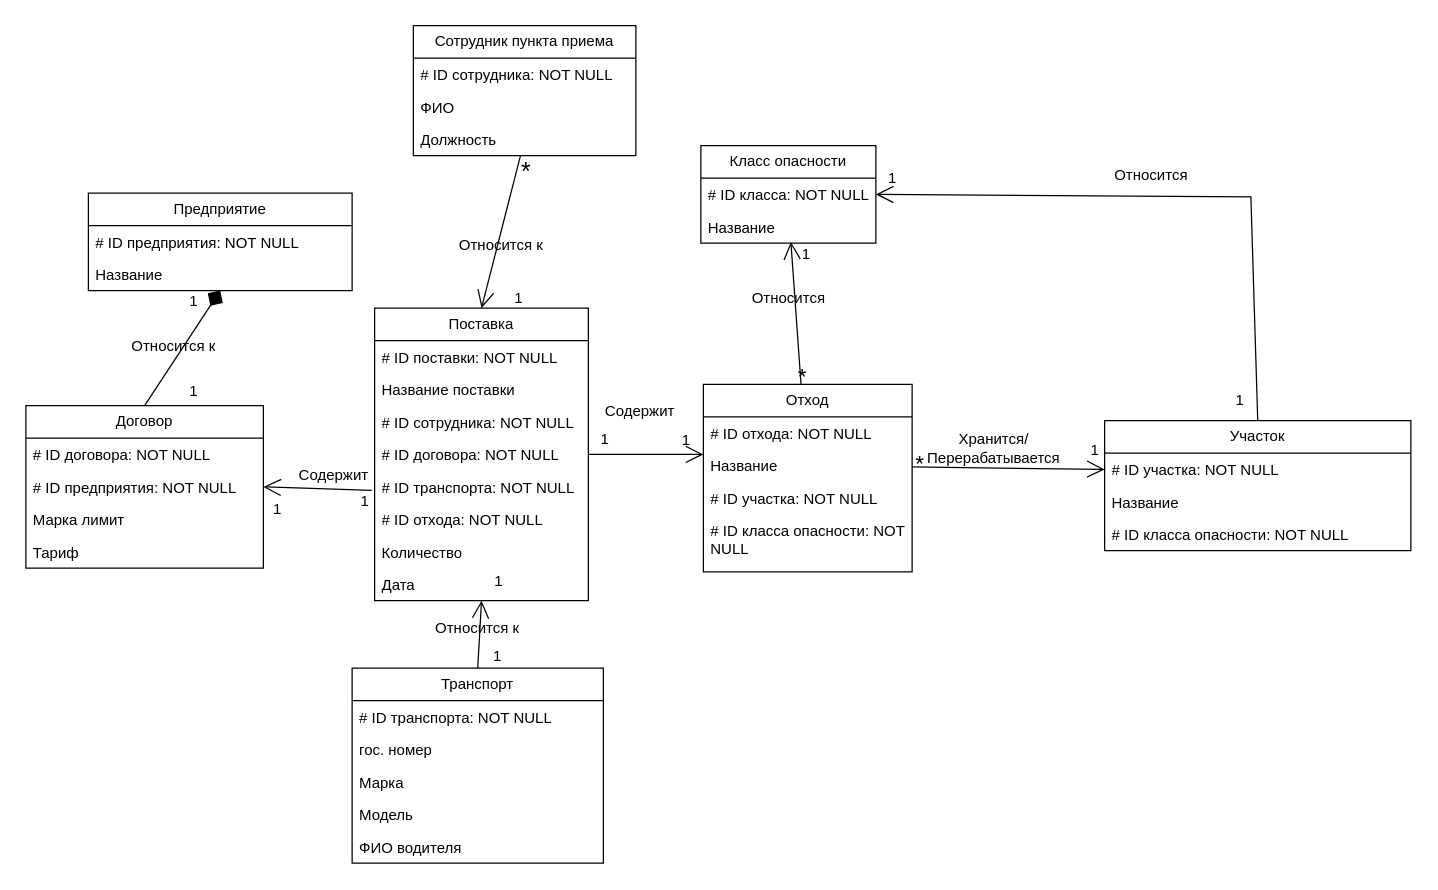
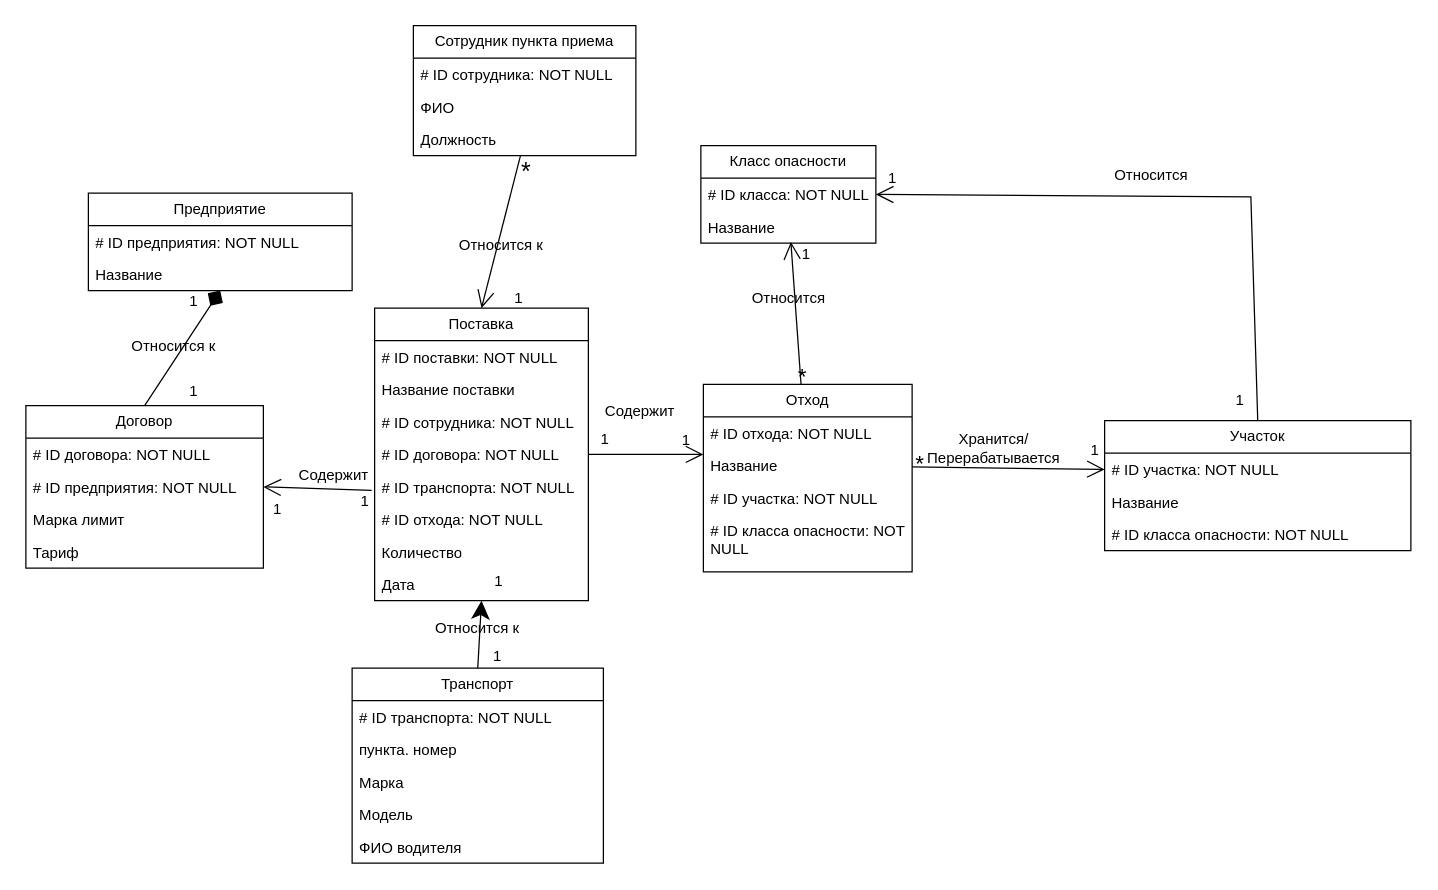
(481, 610) -> (480, 616)
(397, 751) -> (410, 751)
